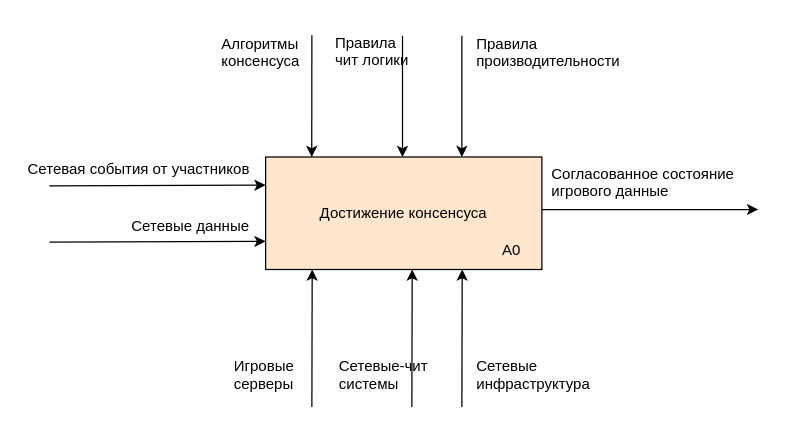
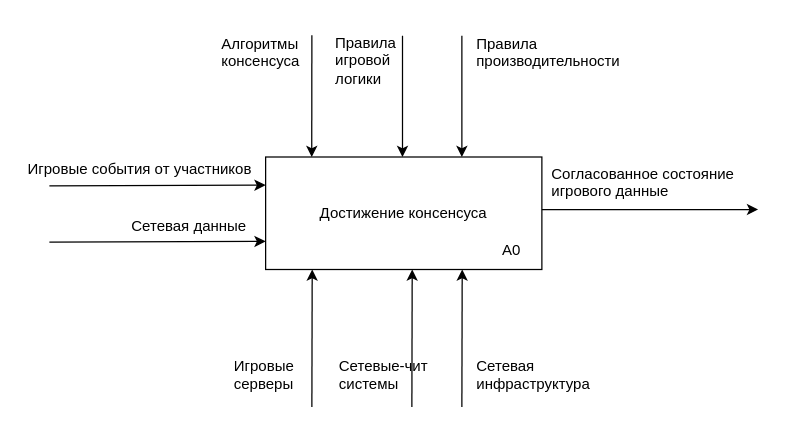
(378, 52) -> (378, 61)
(144, 170) -> (144, 170)
(404, 213) -> (404, 213)
(189, 227) -> (189, 227)
(532, 376) -> (532, 376)
